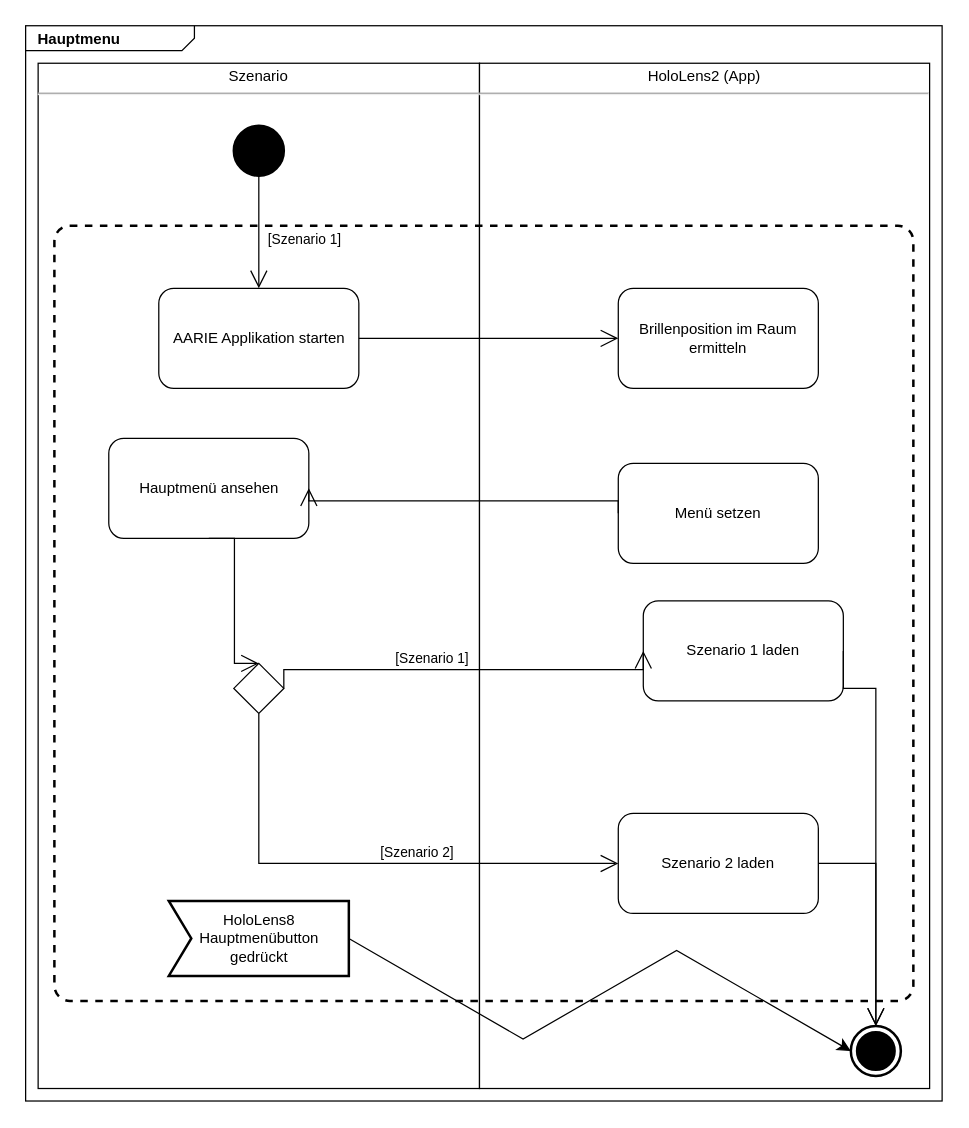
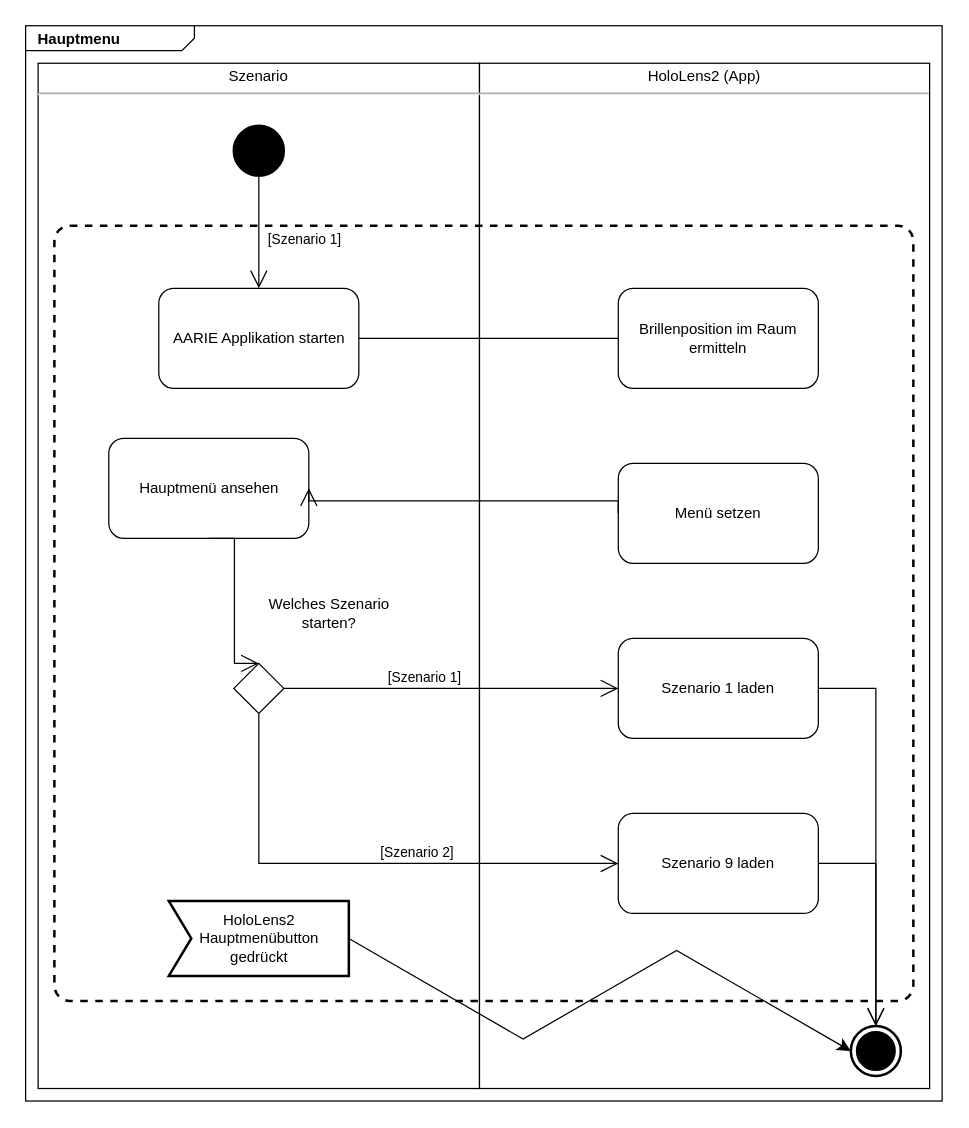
(612, 338) -> (613, 338)
none -> (329, 613)
(743, 651) -> (718, 688)
(718, 863) -> (718, 863)
(259, 938) -> (259, 938)
